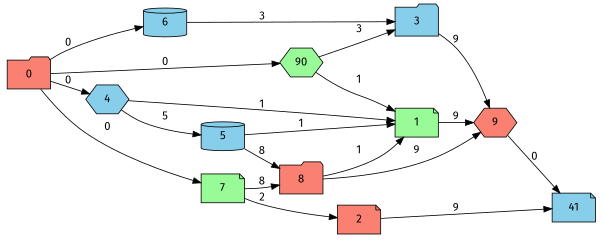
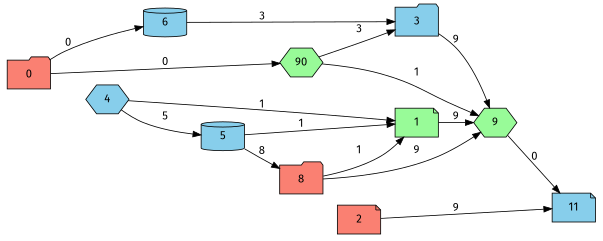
(66, 86) -> none
(351, 92) -> (399, 80)
(495, 123) -> (495, 123)
(223, 188) -> none
(574, 208) -> (574, 208)
